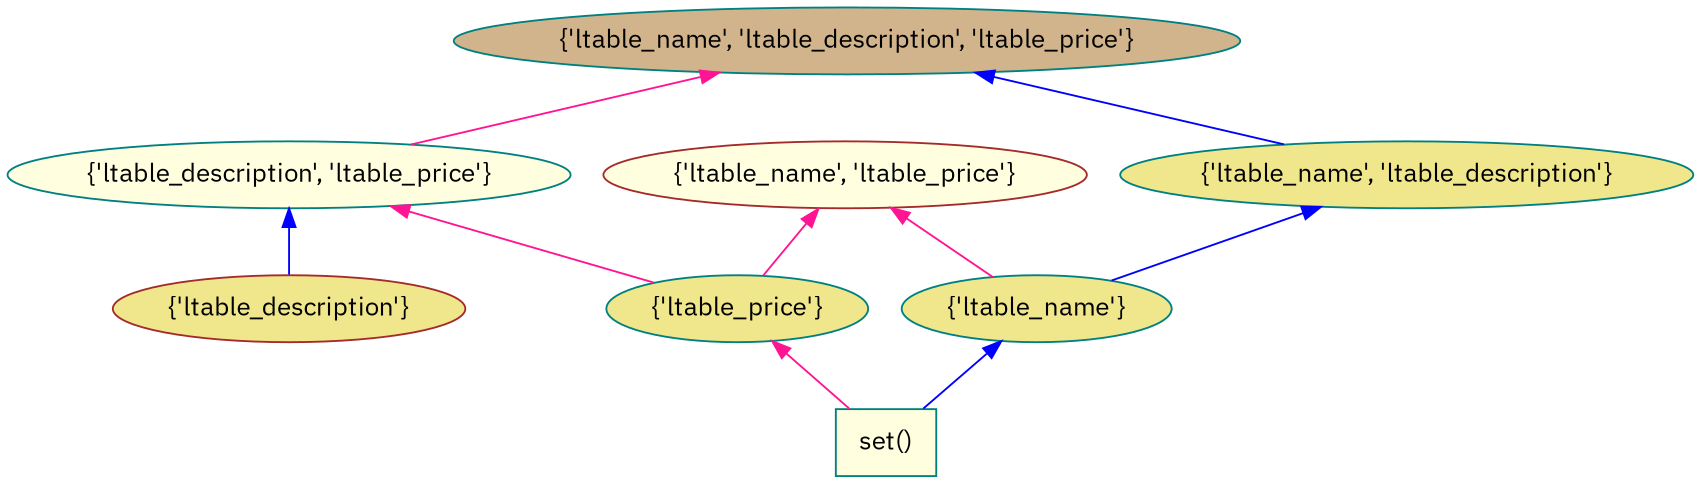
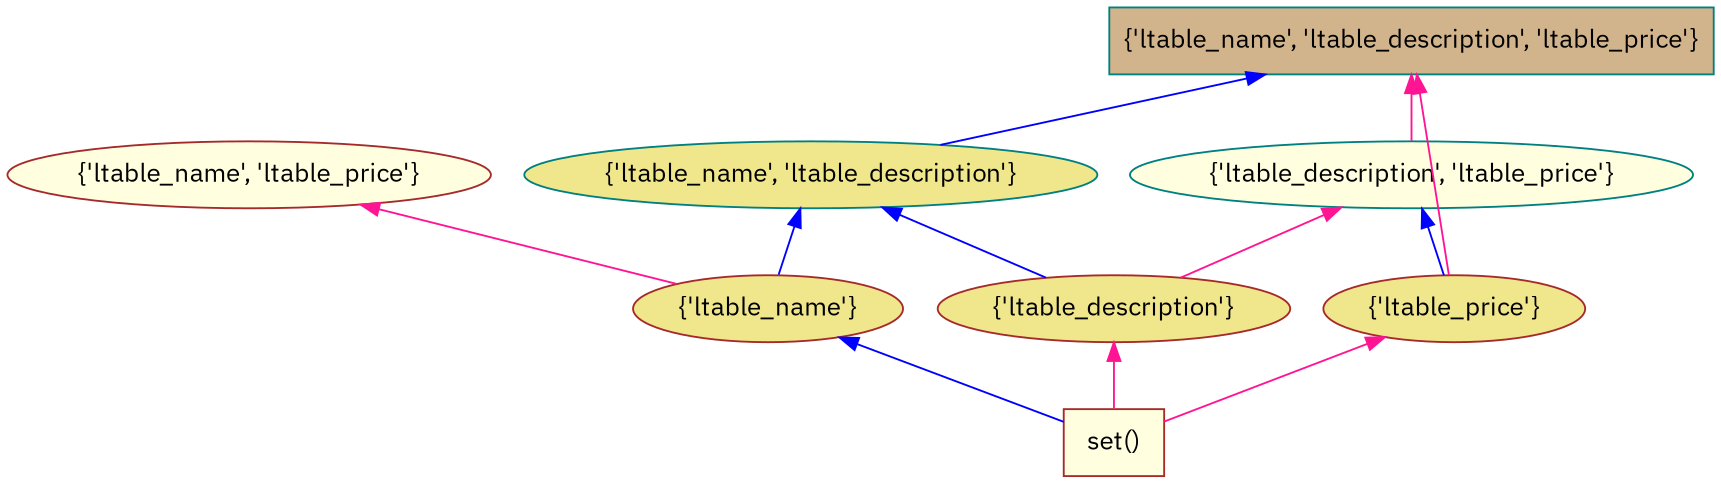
(847, 41) -> (1412, 41)
none -> (973, 246)
(531, 247) -> (1436, 251)
(785, 249) -> (1434, 184)
(289, 251) -> (1253, 246)
(737, 309) -> (1454, 309)
(1037, 309) -> (768, 309)
none -> (1114, 385)
(886, 443) -> (1114, 443)
